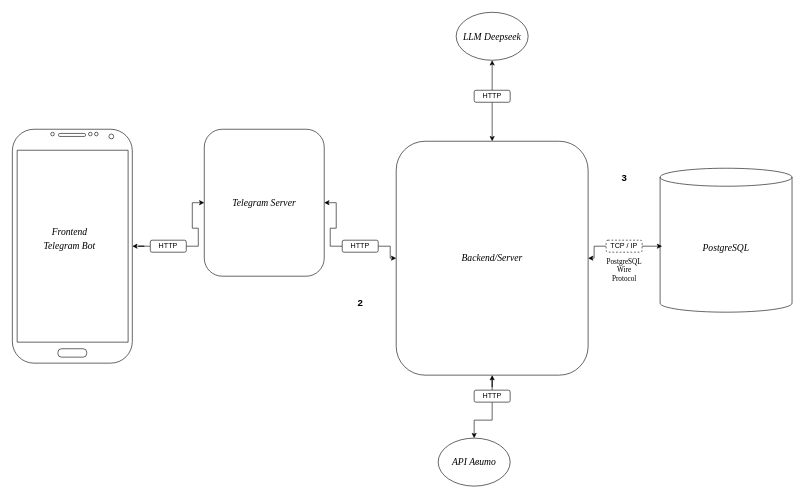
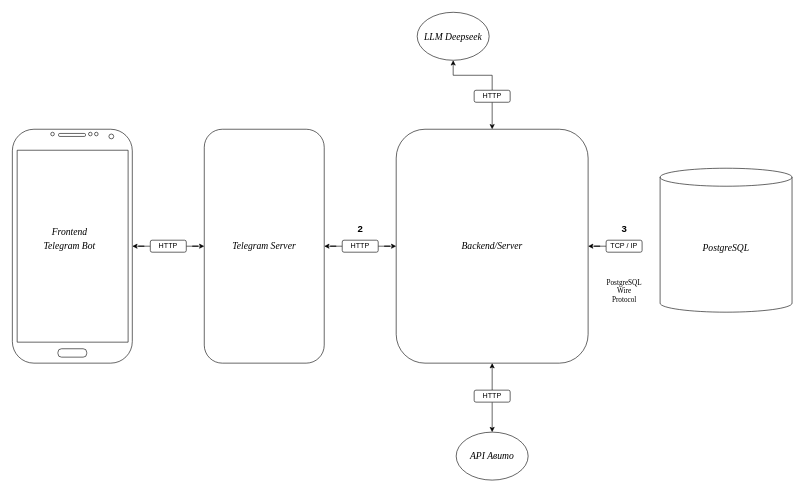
(492, 36) -> (453, 36)
(624, 177) -> (624, 228)
(264, 203) -> (264, 246)
(624, 246) -> (624, 246)
(656, 246) -> none
(492, 258) -> (492, 246)
(624, 270) -> (624, 291)
(360, 303) -> (360, 228)
(474, 462) -> (492, 456)
